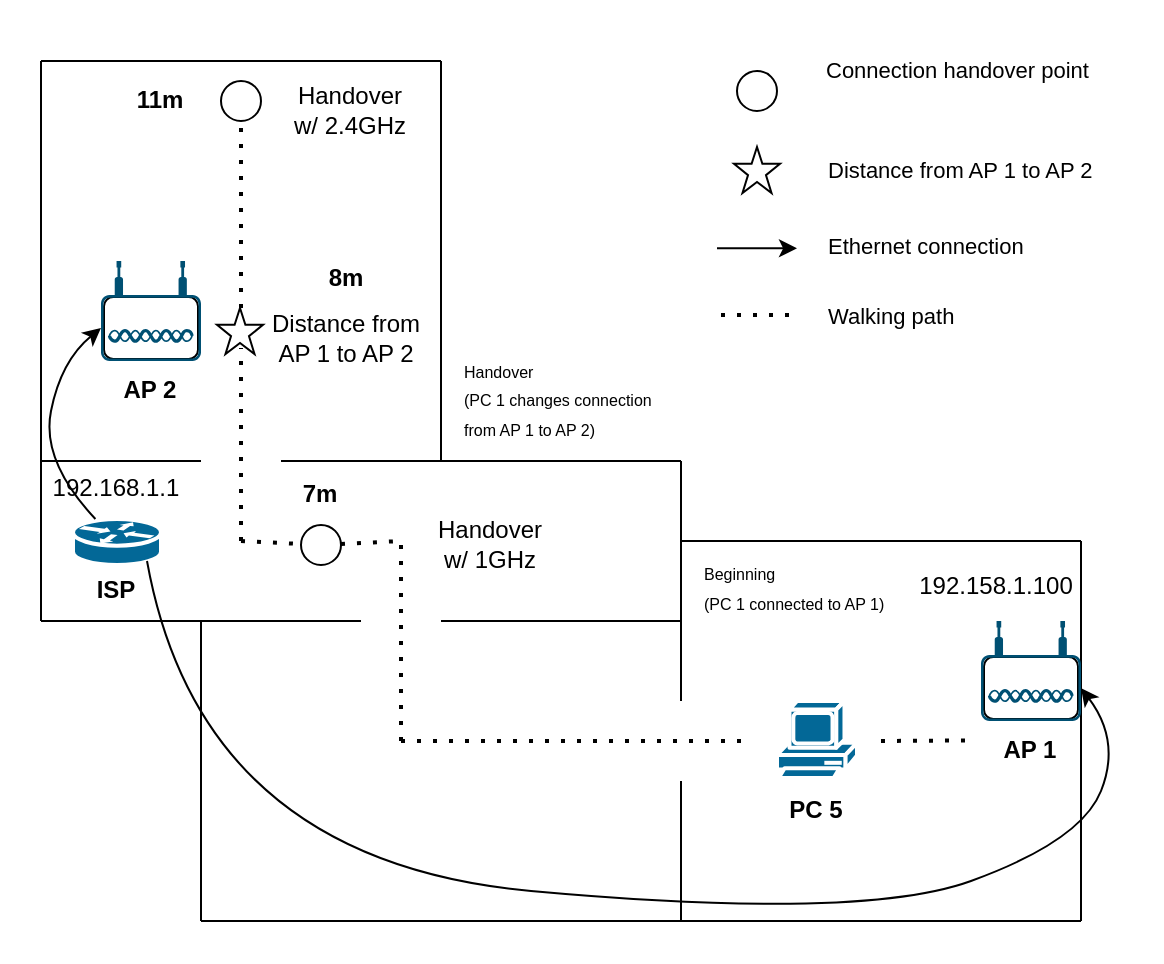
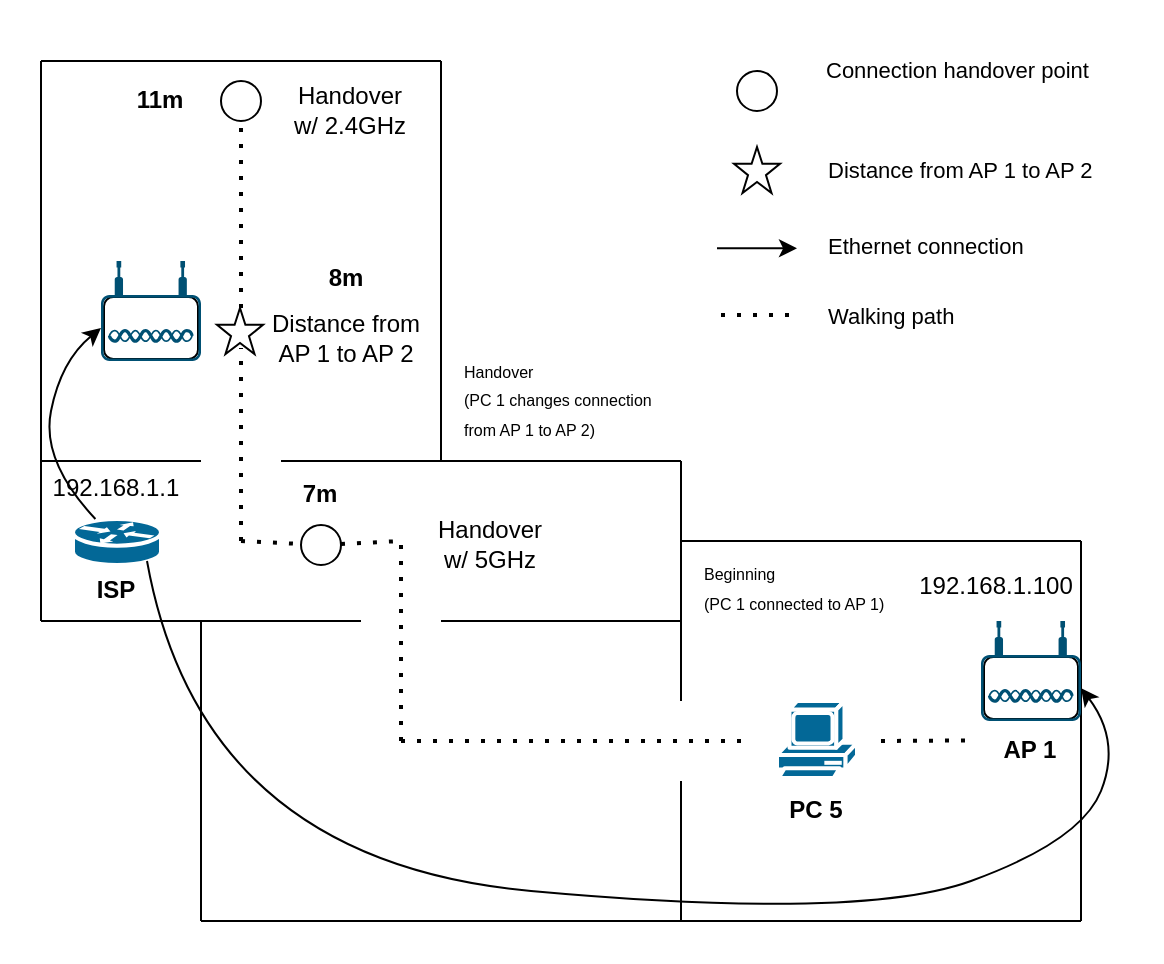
(151, 391) -> none
(491, 545) -> (491, 545)
(997, 587) -> (997, 587)
